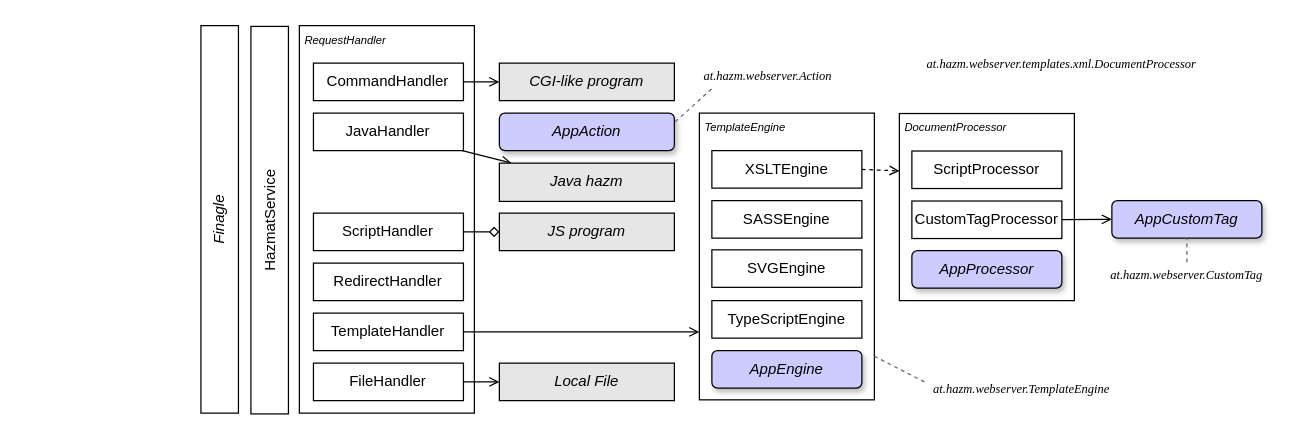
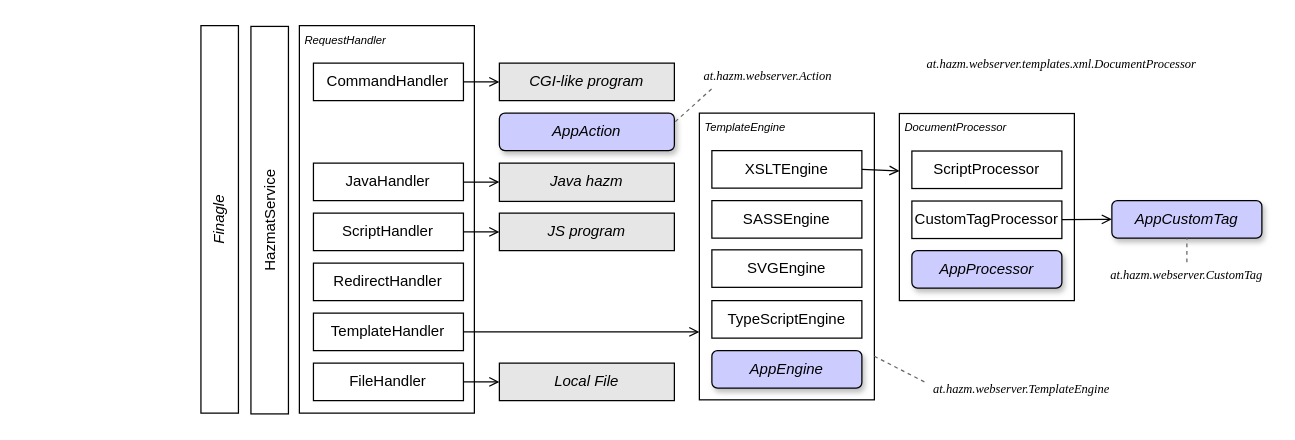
(388, 132) -> (388, 182)
(878, 170) -> (878, 170)
(489, 232) -> (492, 232)
